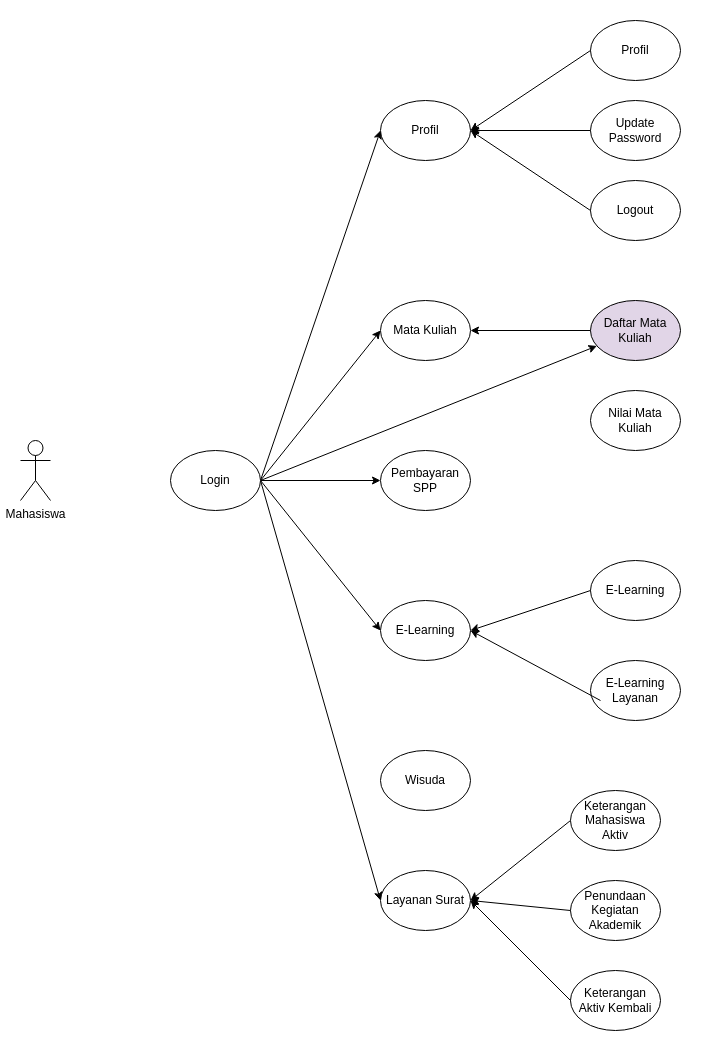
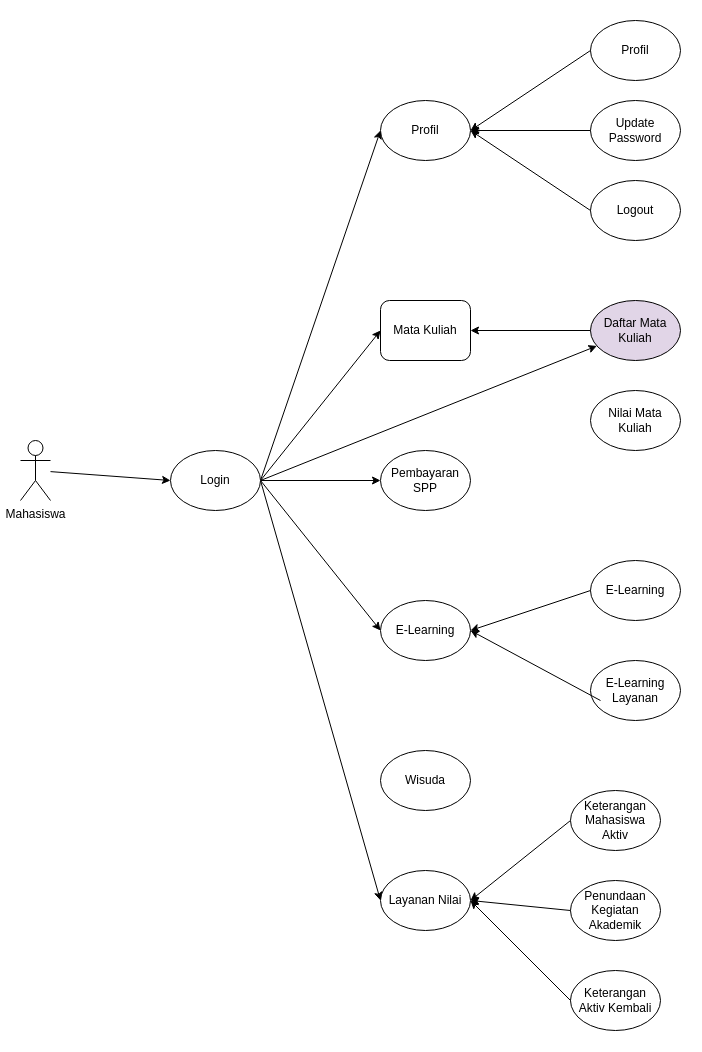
(426, 331) -> (426, 331)
none -> (107, 476)
(426, 901) -> (426, 901)
